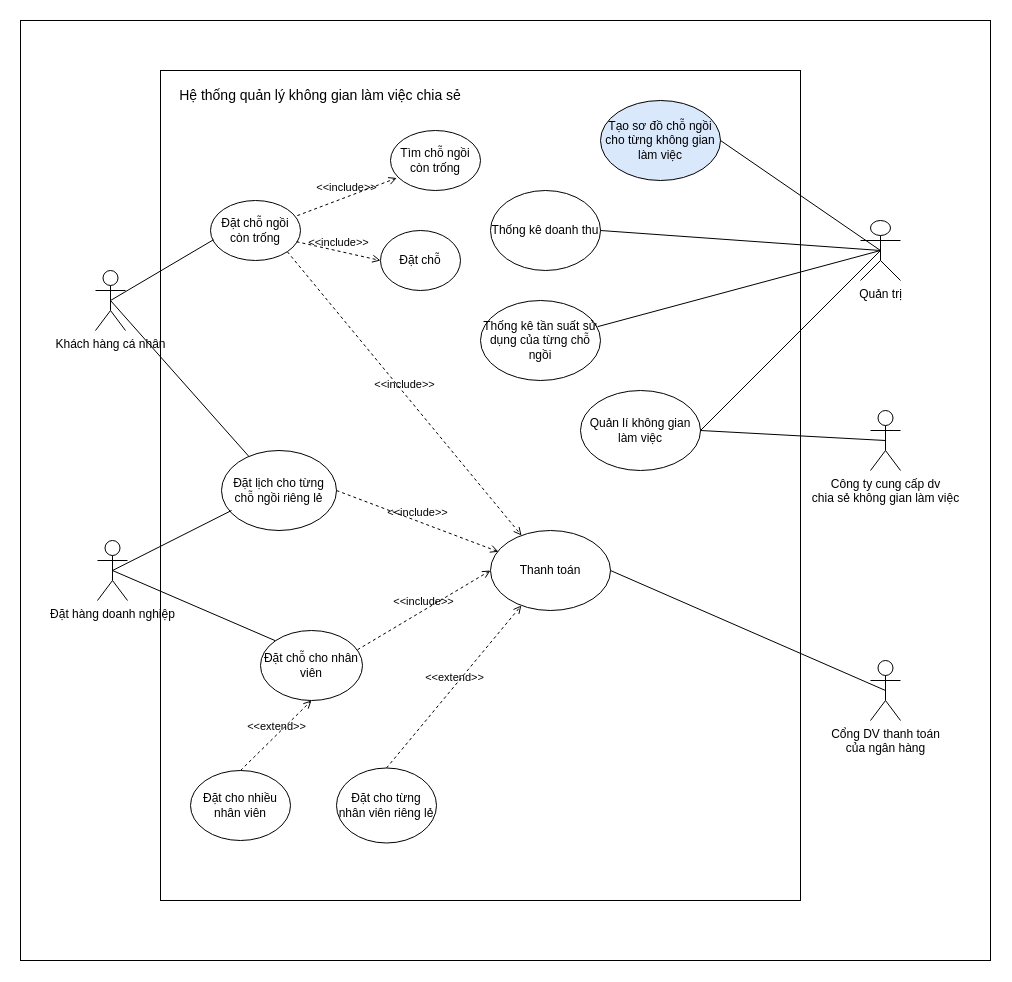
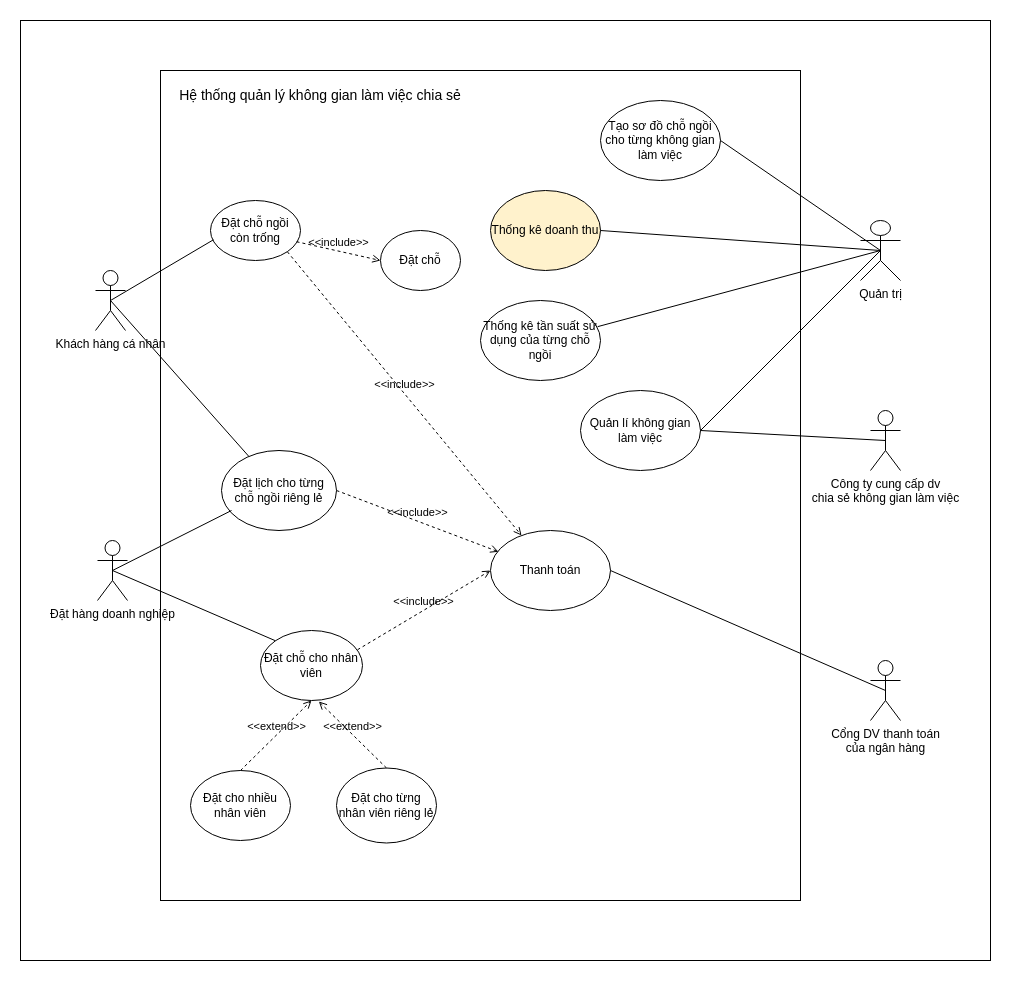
(661, 141) -> (661, 141)
(436, 161) -> none
(346, 197) -> none
(546, 231) -> (546, 231)
(453, 688) -> (353, 736)
